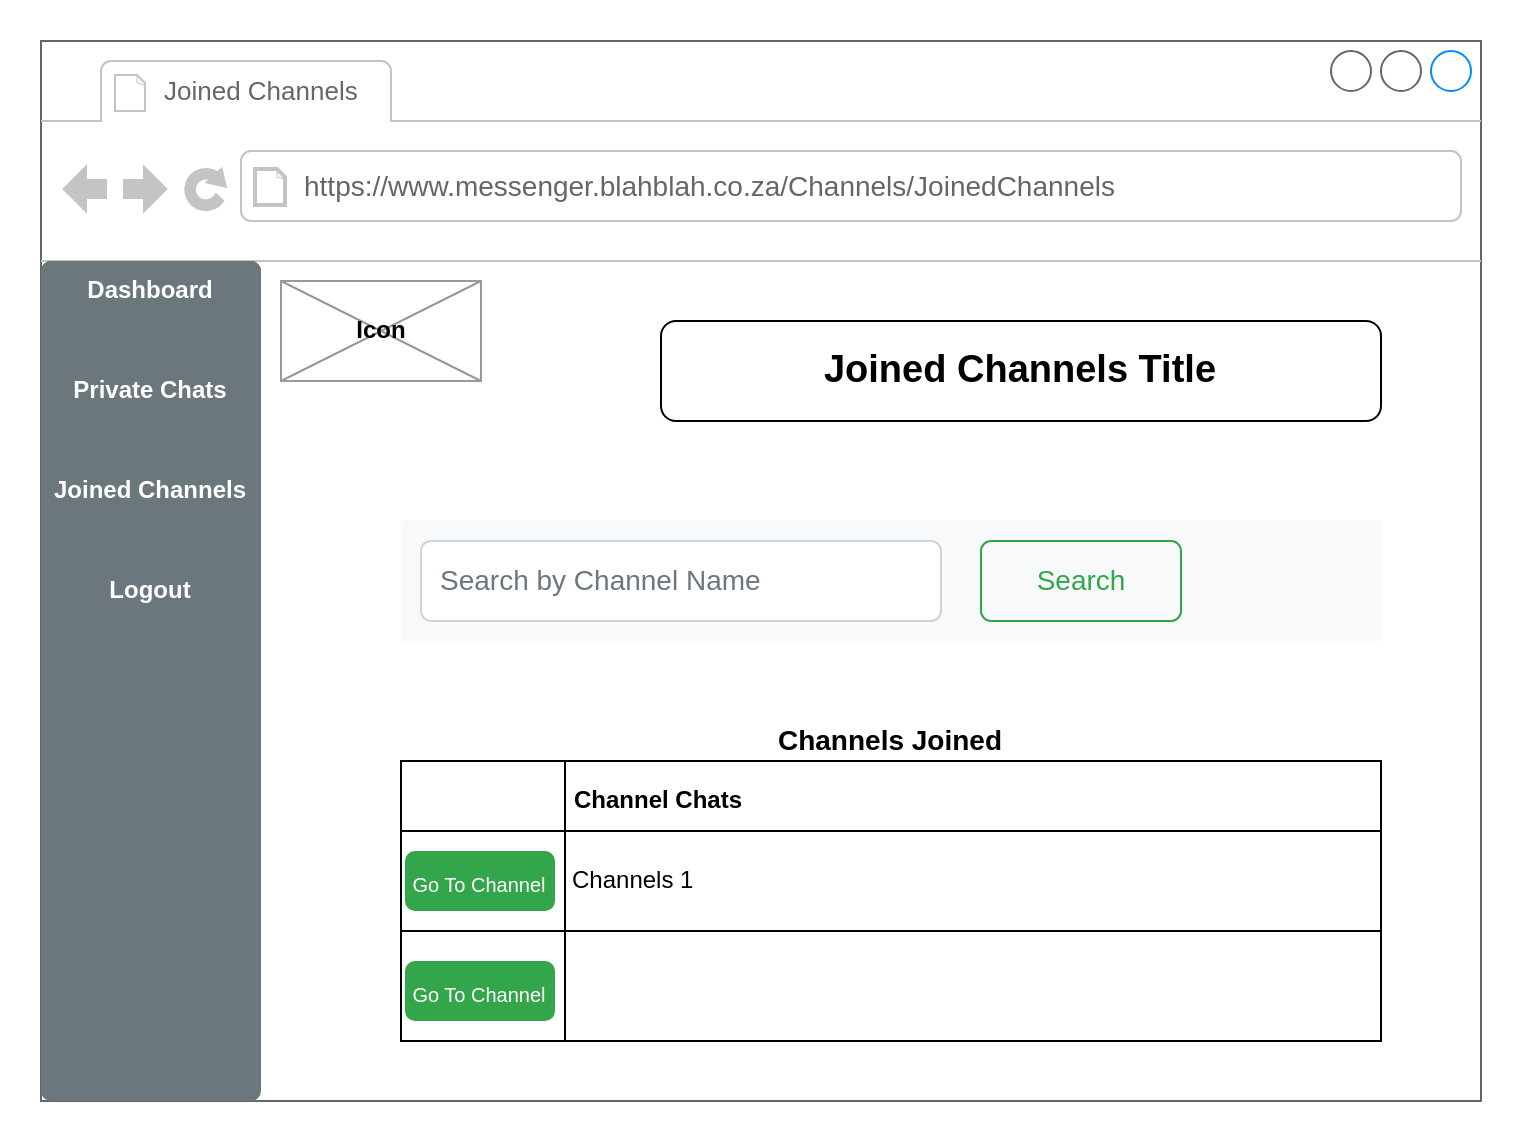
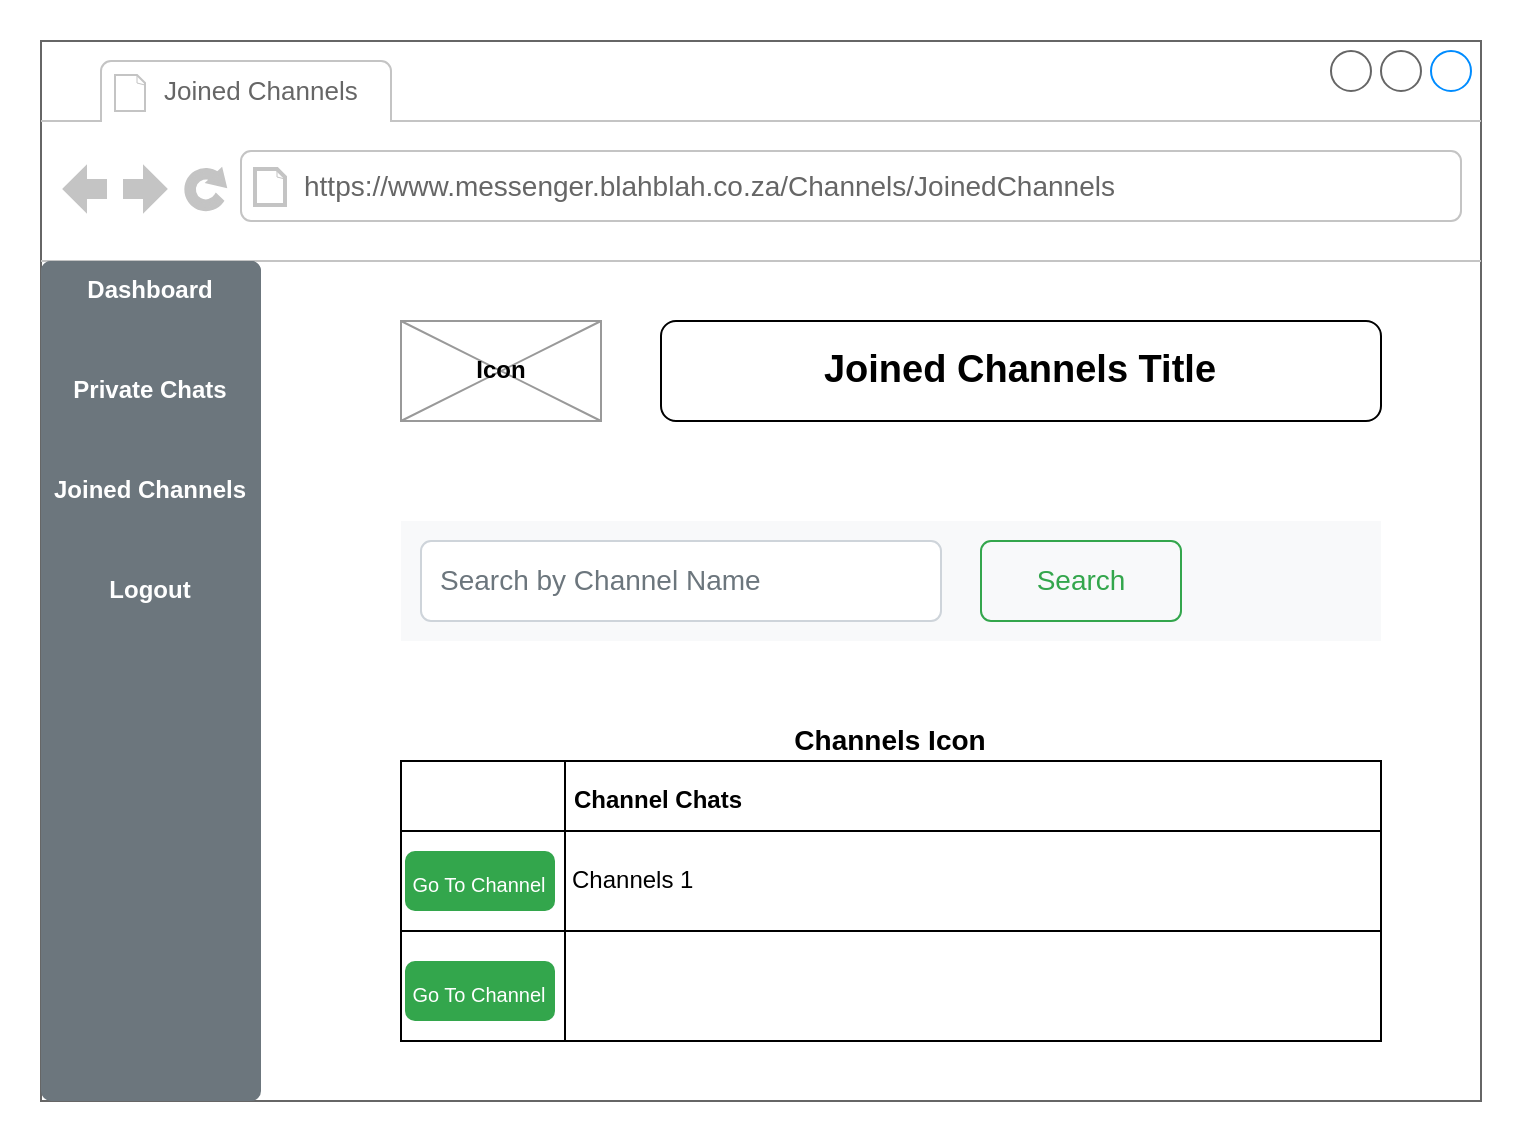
(381, 331) -> (501, 371)
(891, 741) -> (891, 741)
